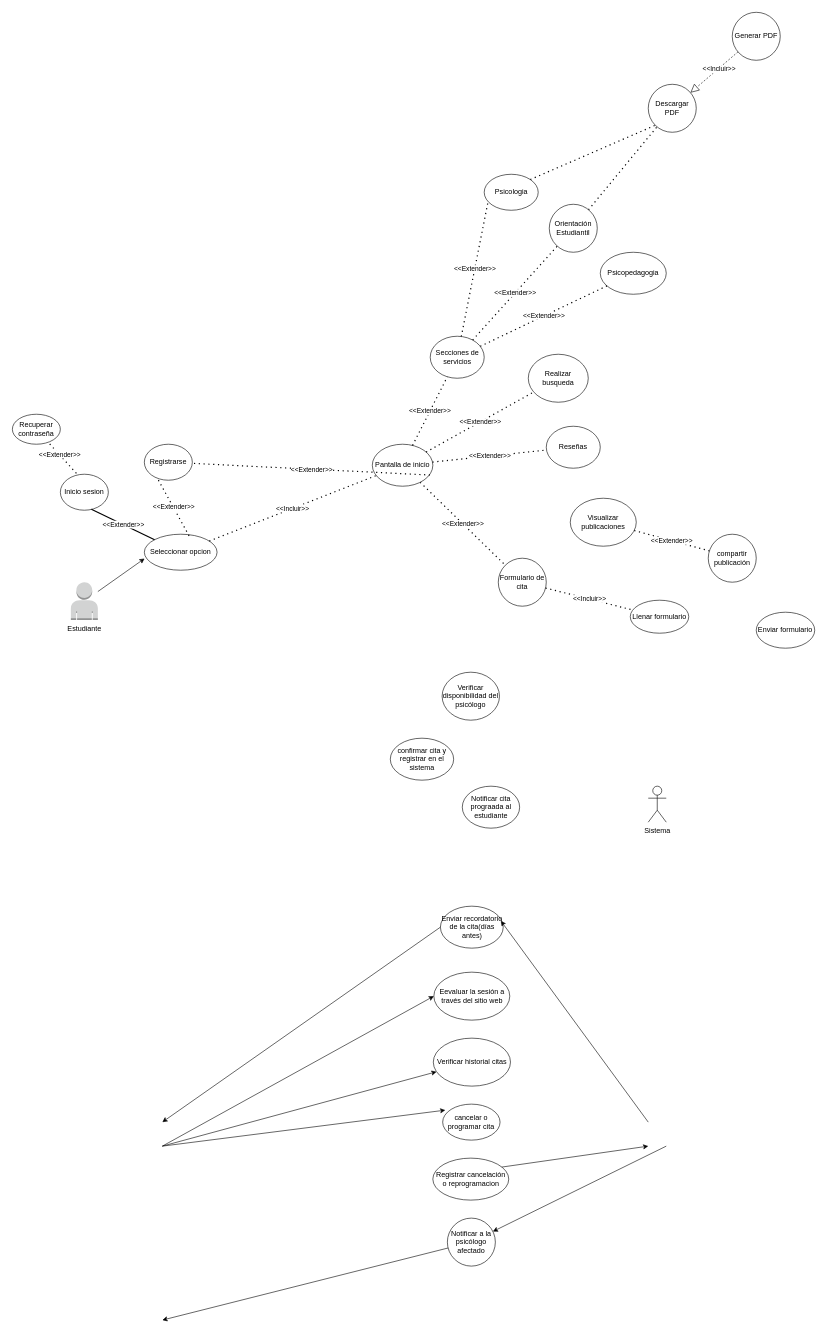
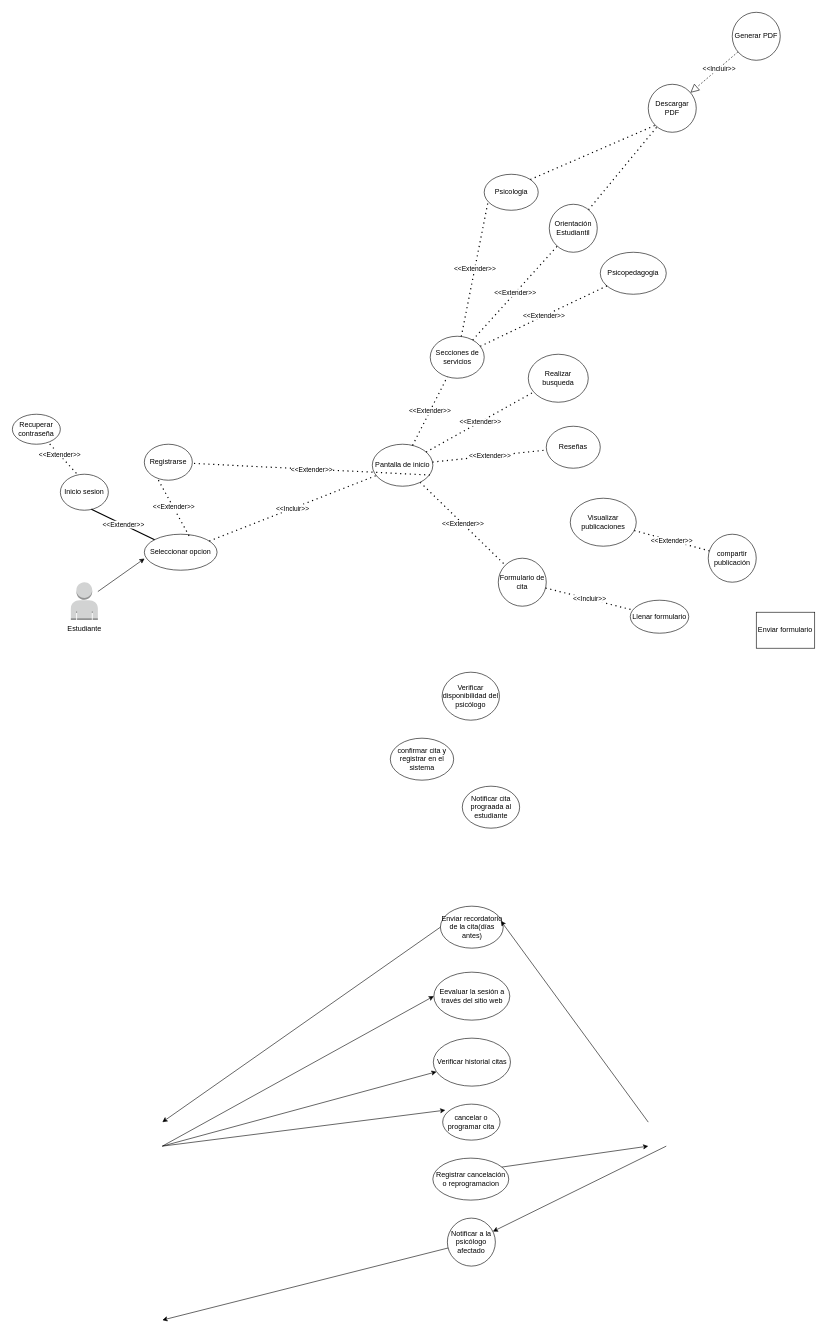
(786, 630) -> (786, 630)
(657, 804) -> none
